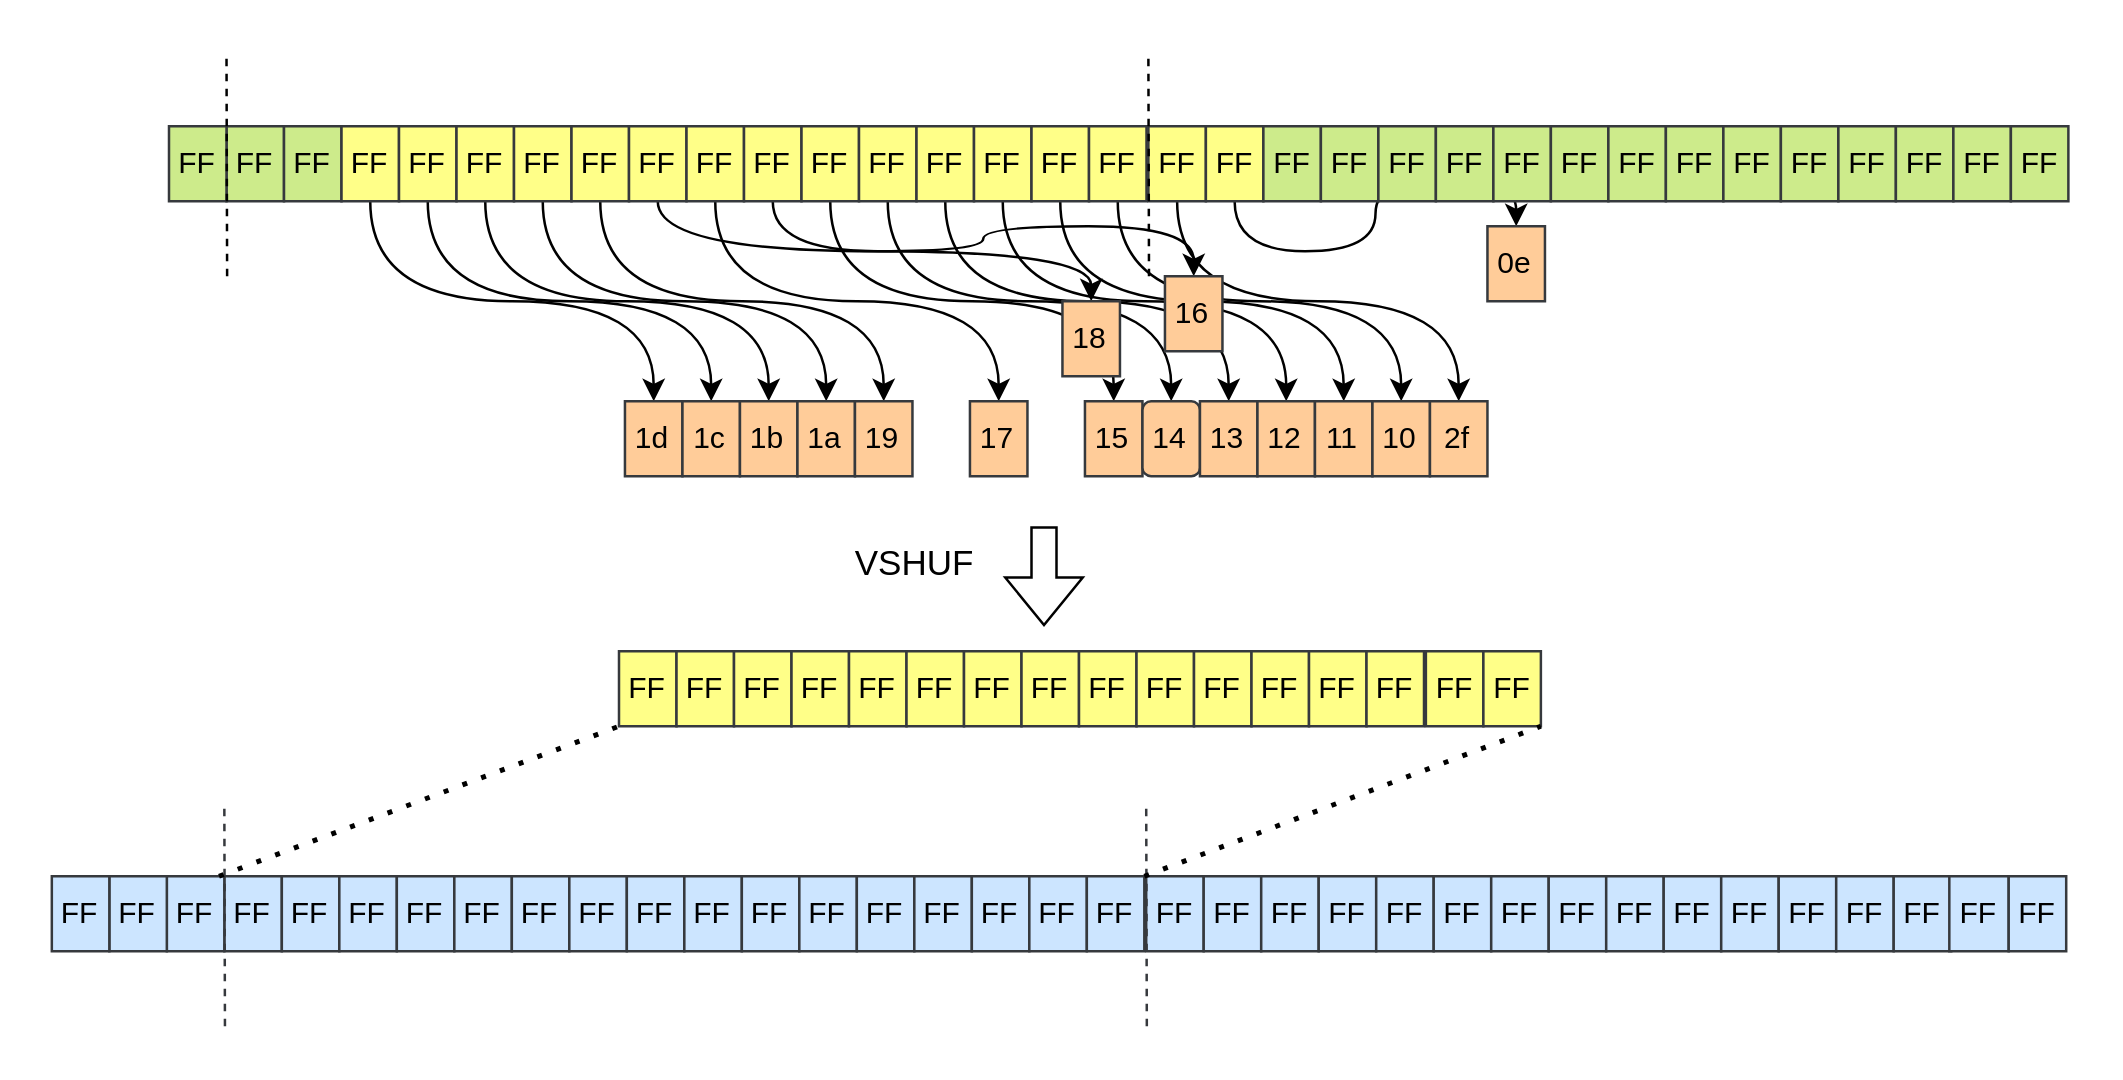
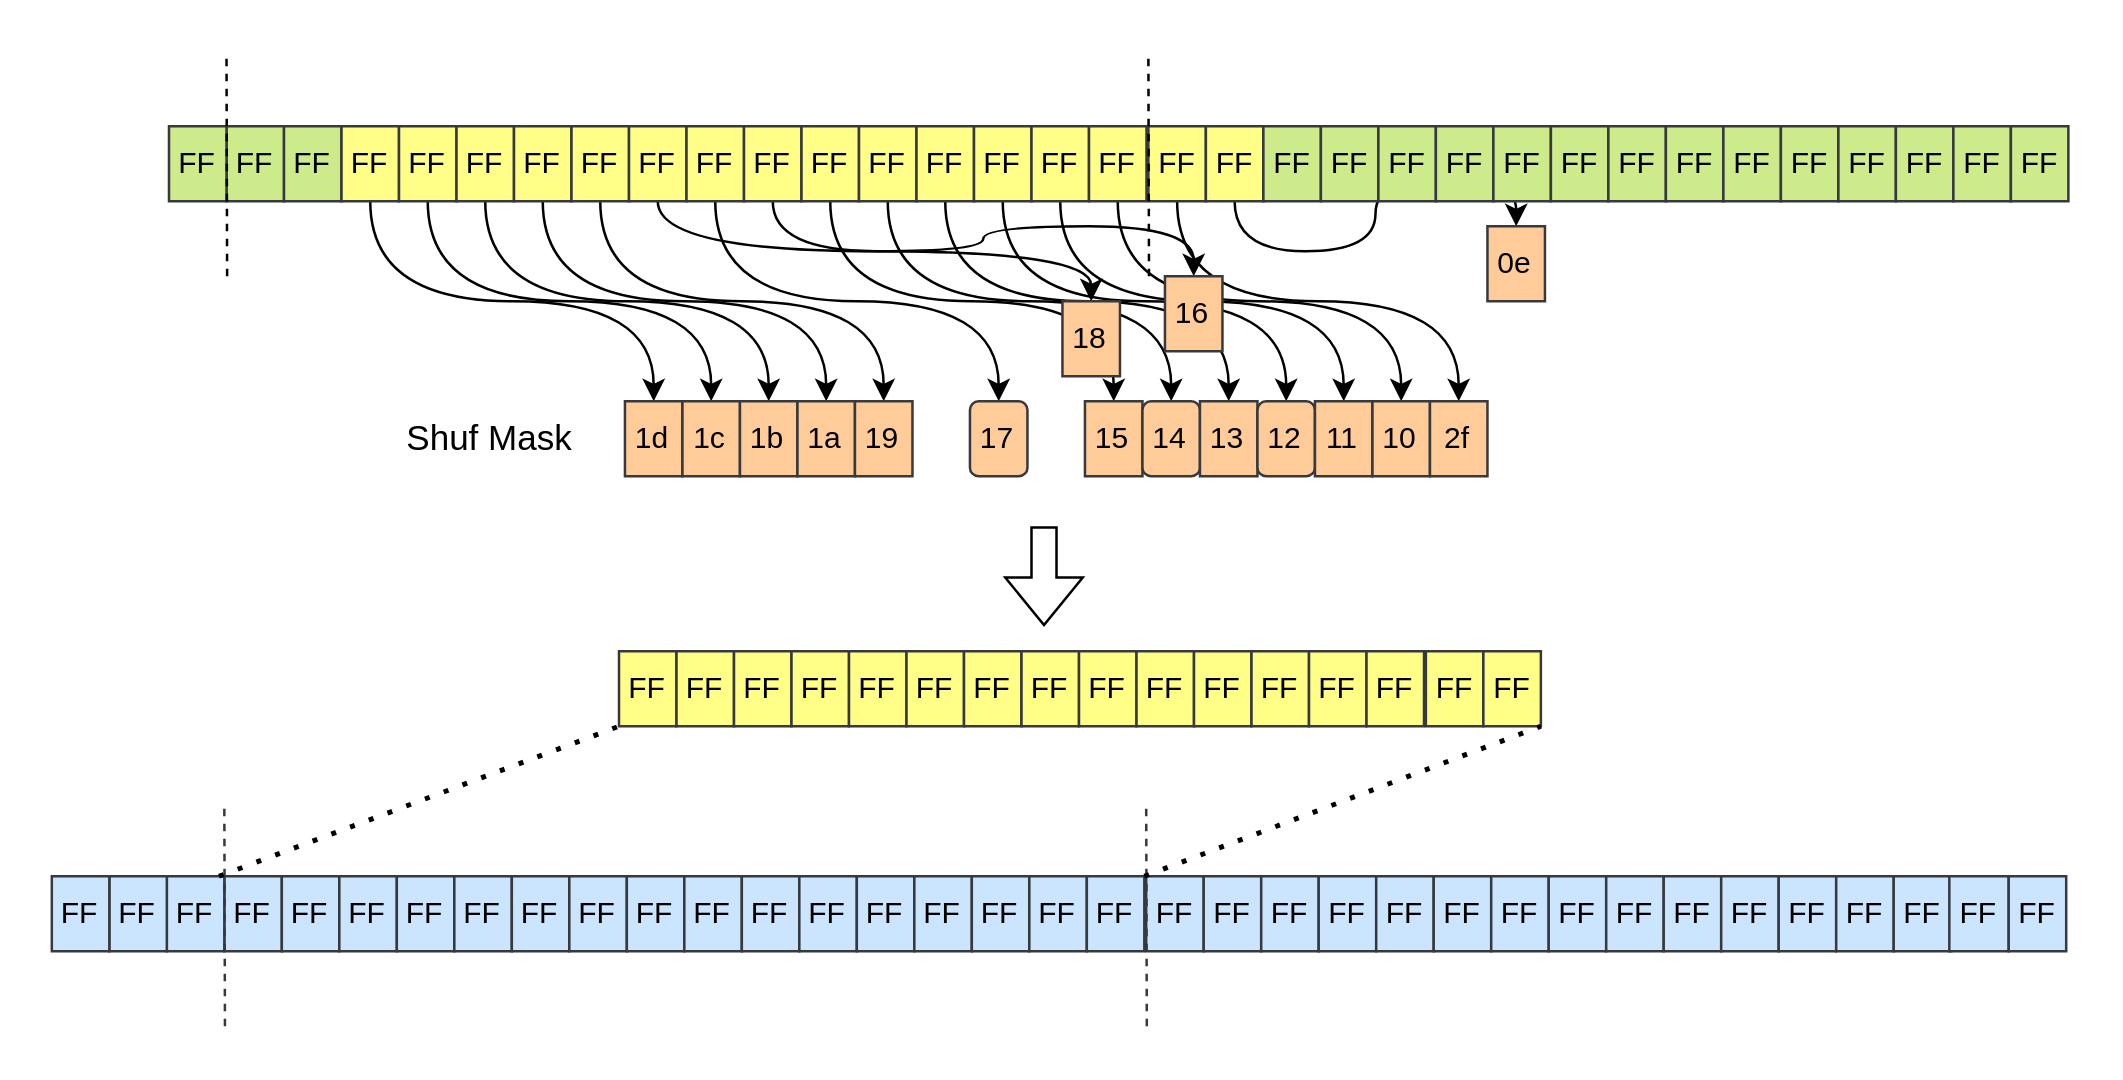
none -> (489, 439)
(998, 439) -> (998, 439)
(1286, 439) -> (1286, 439)
(913, 564) -> none
